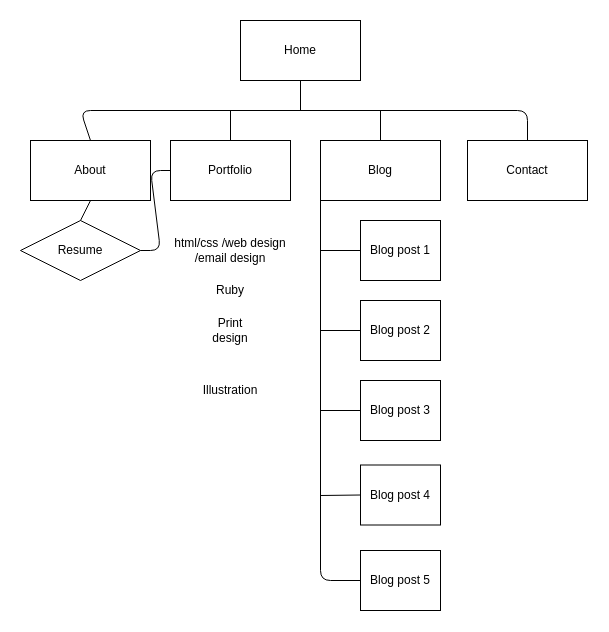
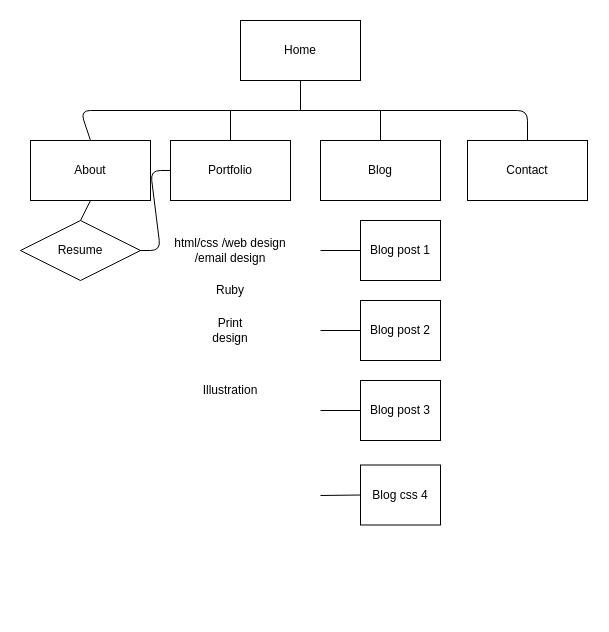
(321, 406) -> none
(401, 496) -> (401, 496)
(401, 581) -> none
